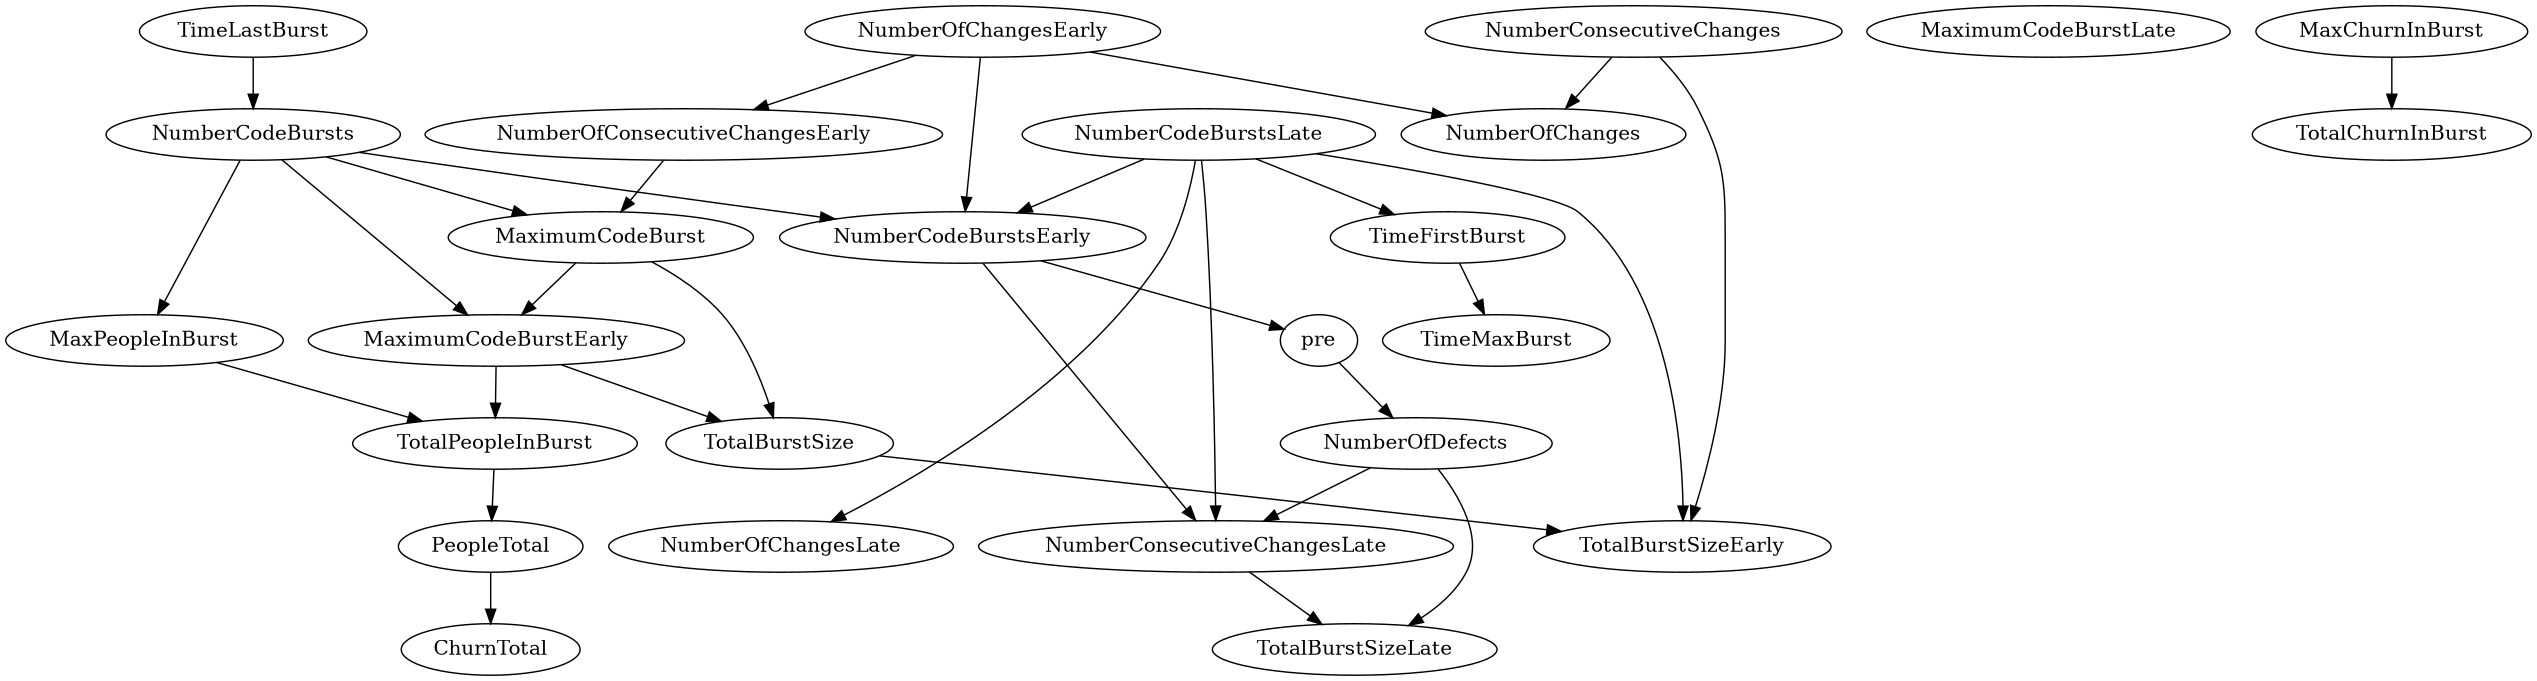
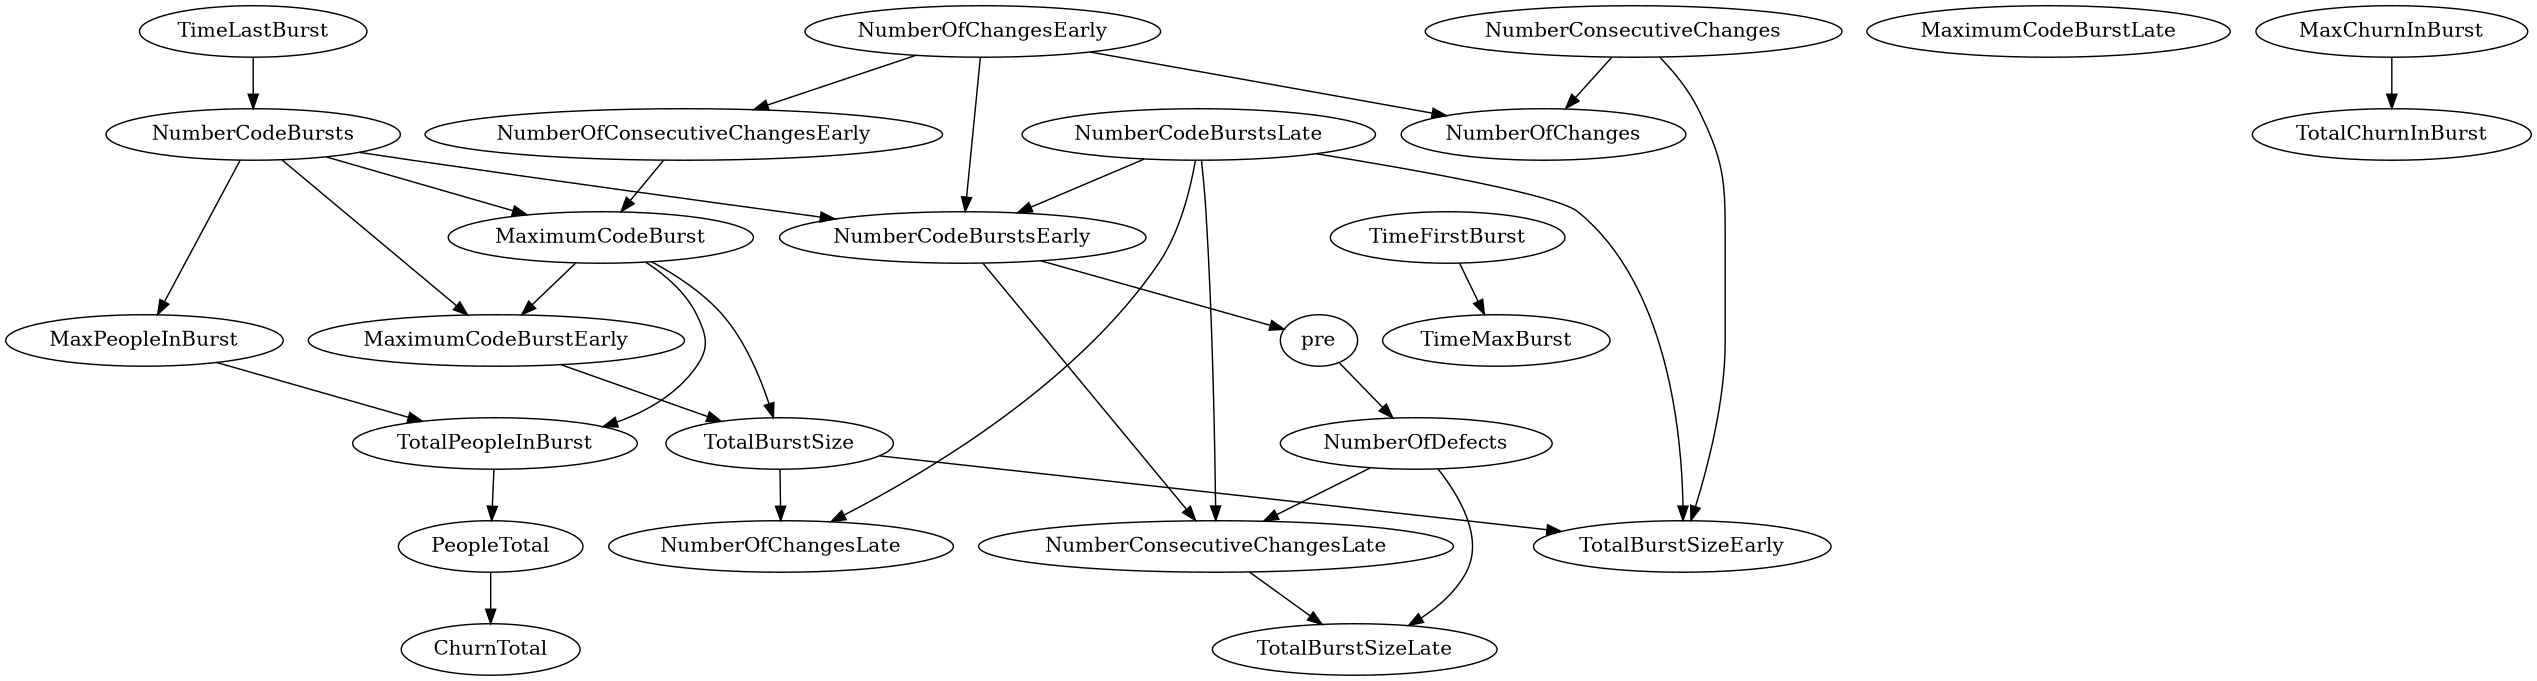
(1318, 184) -> none
(496, 385) -> (704, 353)
none -> (780, 488)
